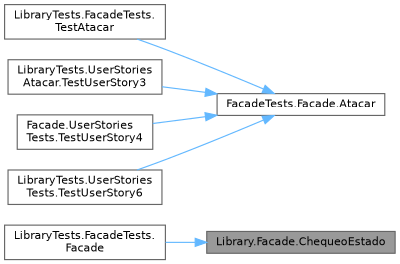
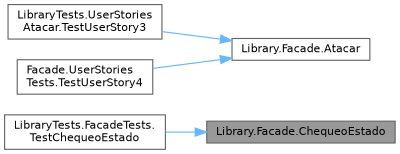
(85, 22) -> none
(301, 105) -> (301, 49)
(85, 187) -> none
(85, 242) -> (85, 132)
